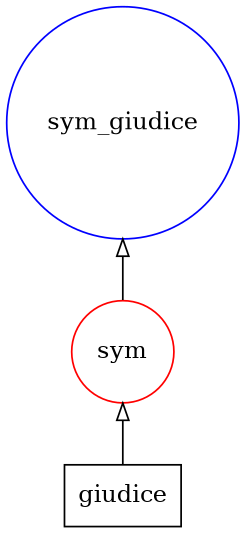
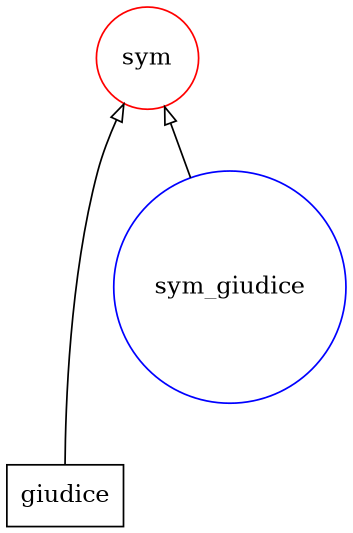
(123, 278) -> (181, 151)
